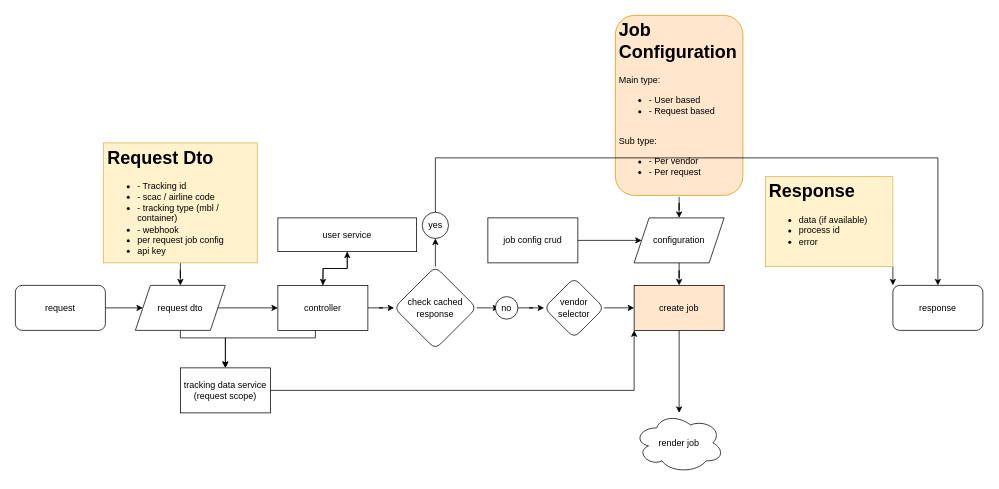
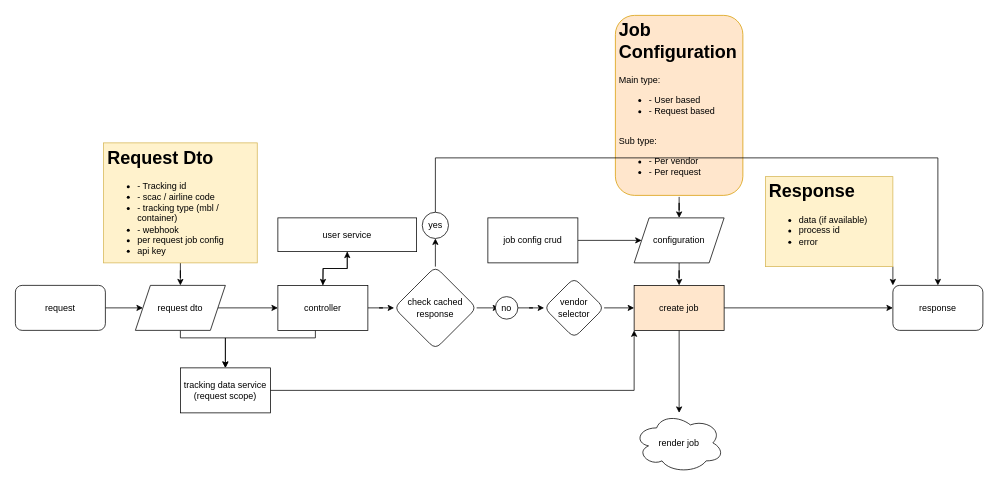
none -> (886, 308)
